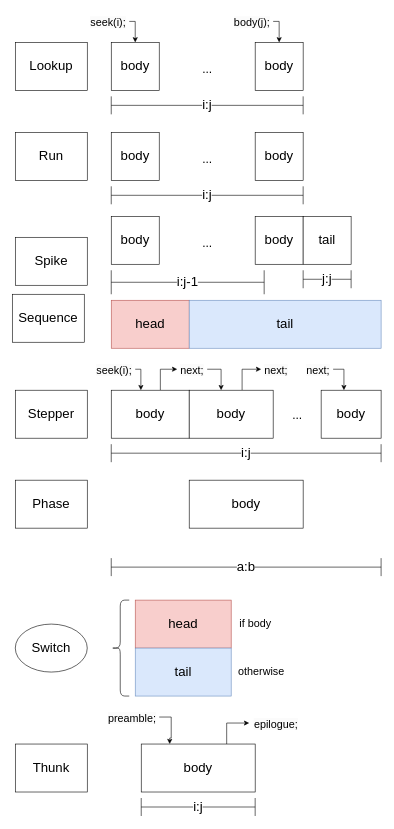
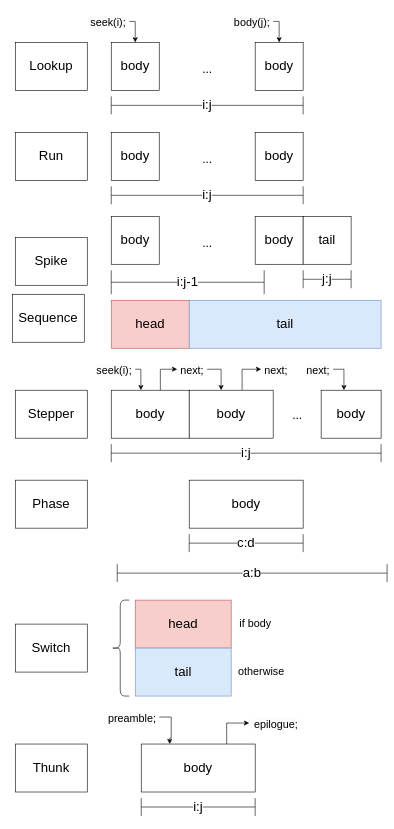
none -> (246, 543)
(246, 567) -> (252, 573)
(51, 648) -> (51, 648)
